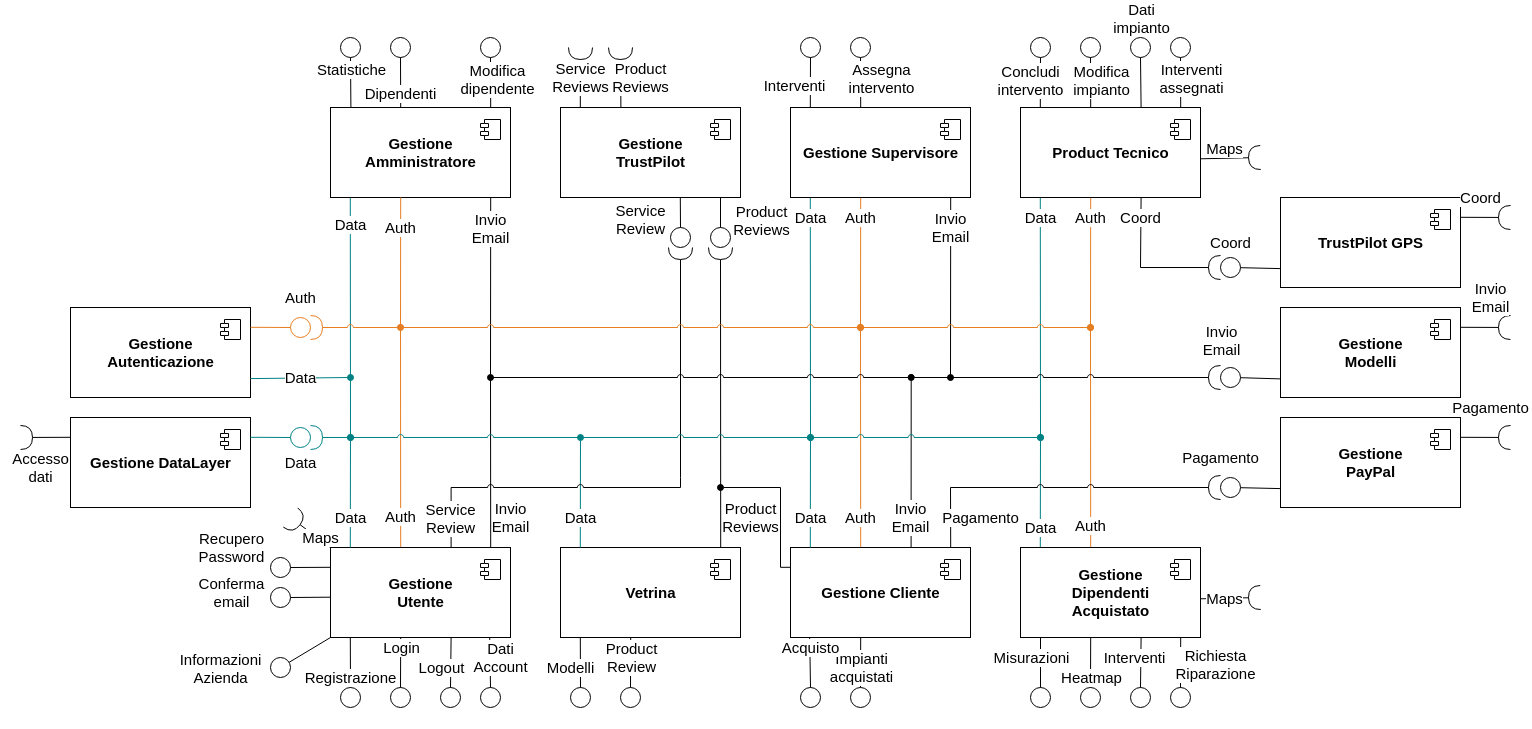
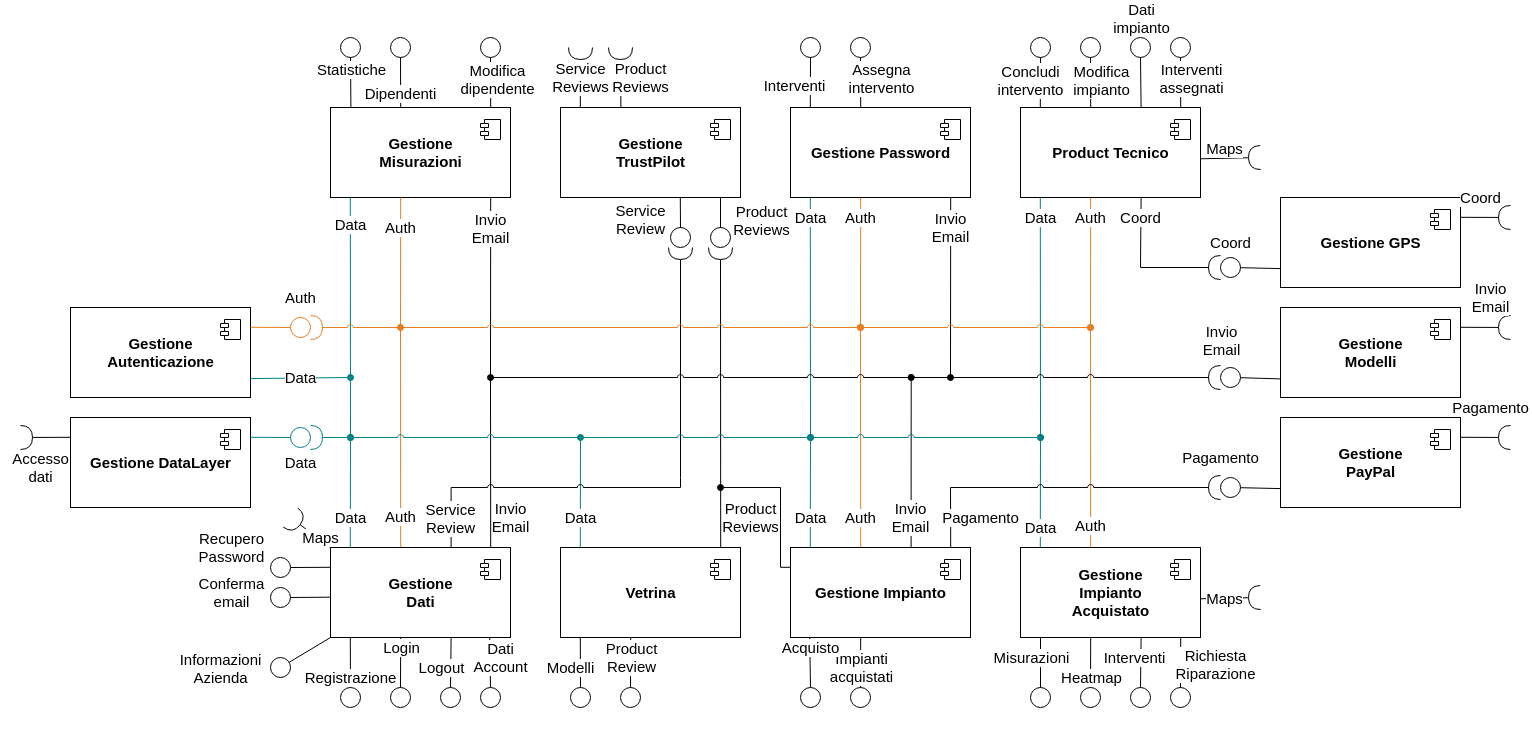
(421, 153) -> (421, 153)
(881, 153) -> (881, 153)
(1371, 243) -> (1371, 243)
(421, 593) -> (421, 593)
(881, 593) -> (881, 593)
(1111, 593) -> (1111, 593)
